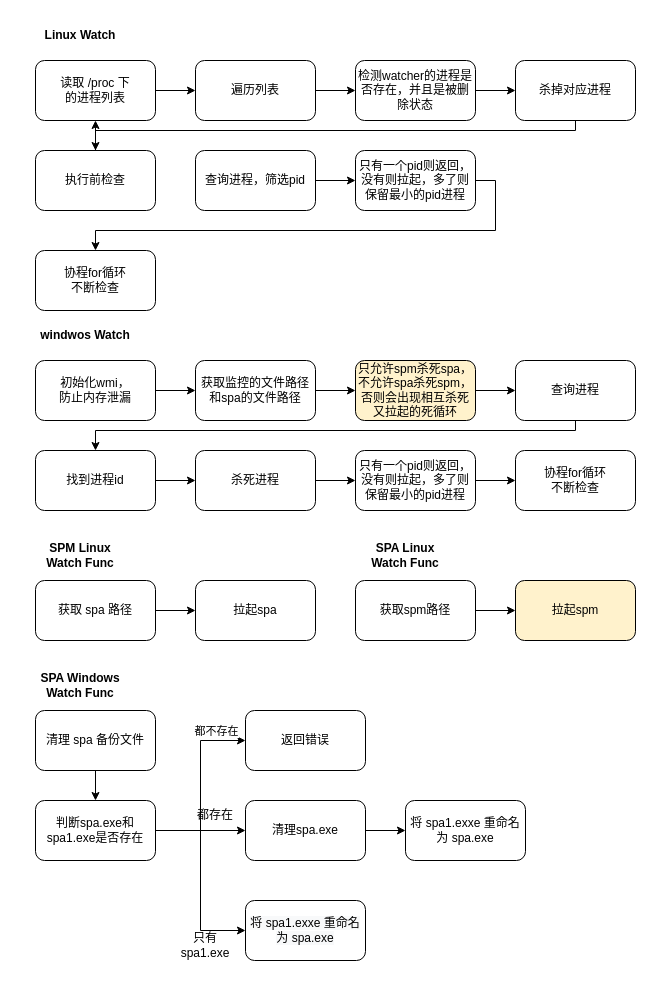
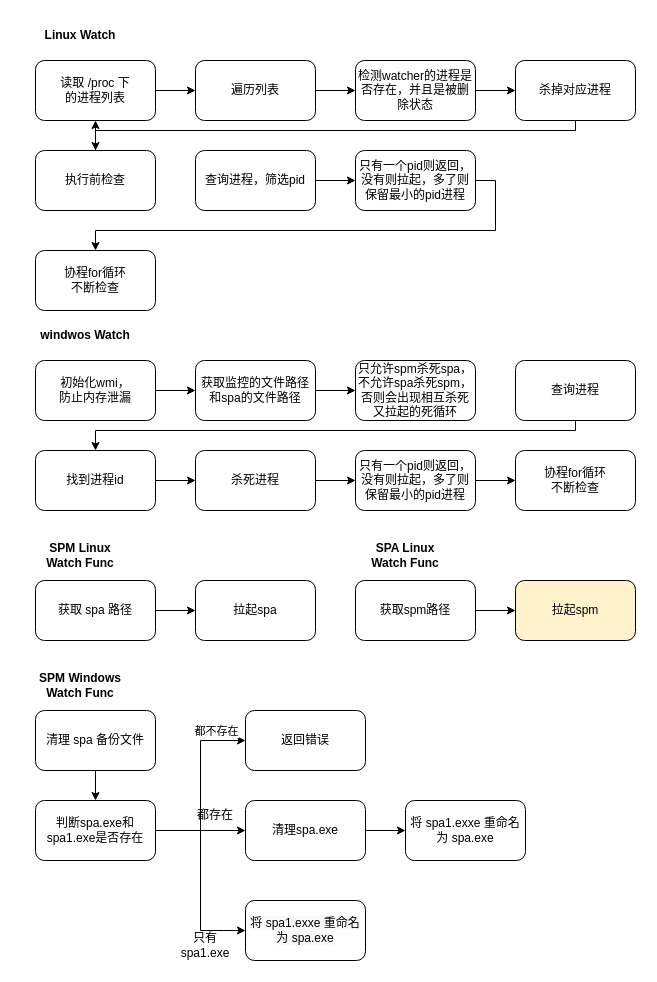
(416, 391) -> (416, 391)
(492, 391) -> none
(81, 686) -> (81, 686)
